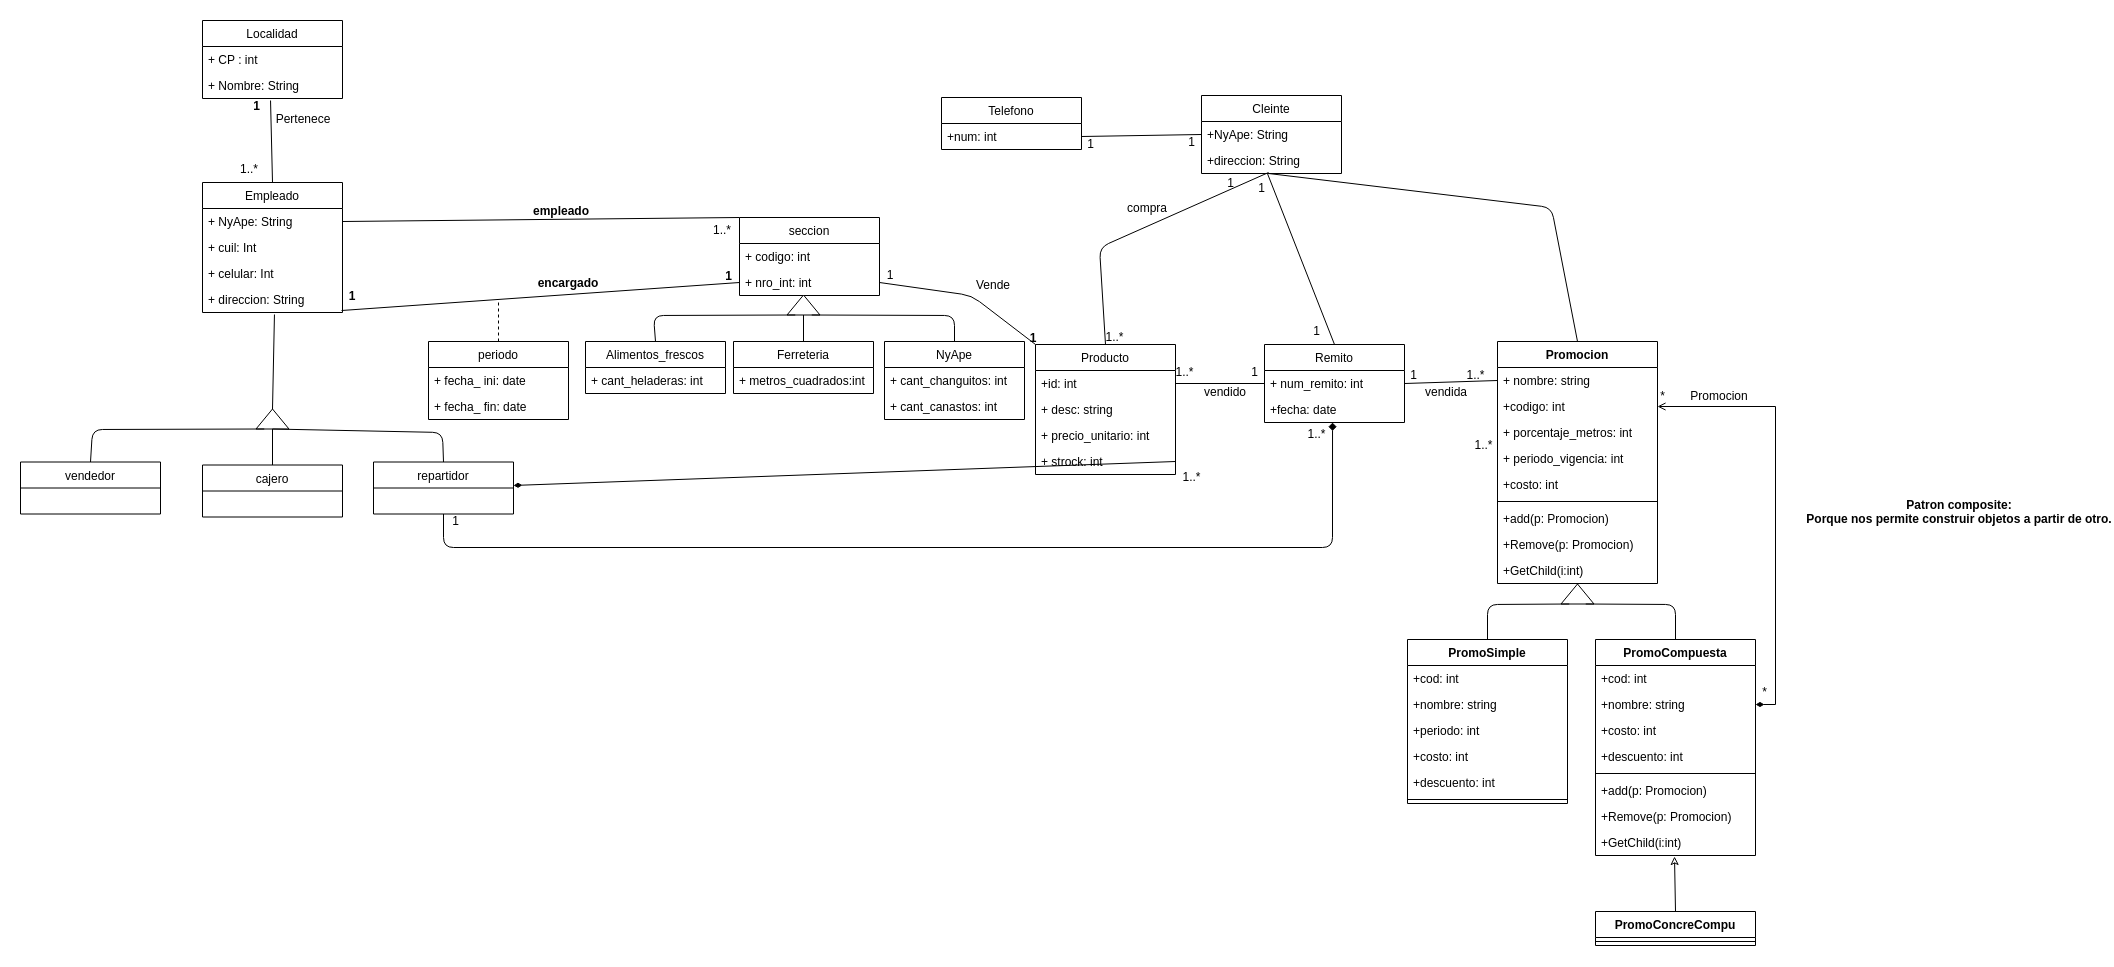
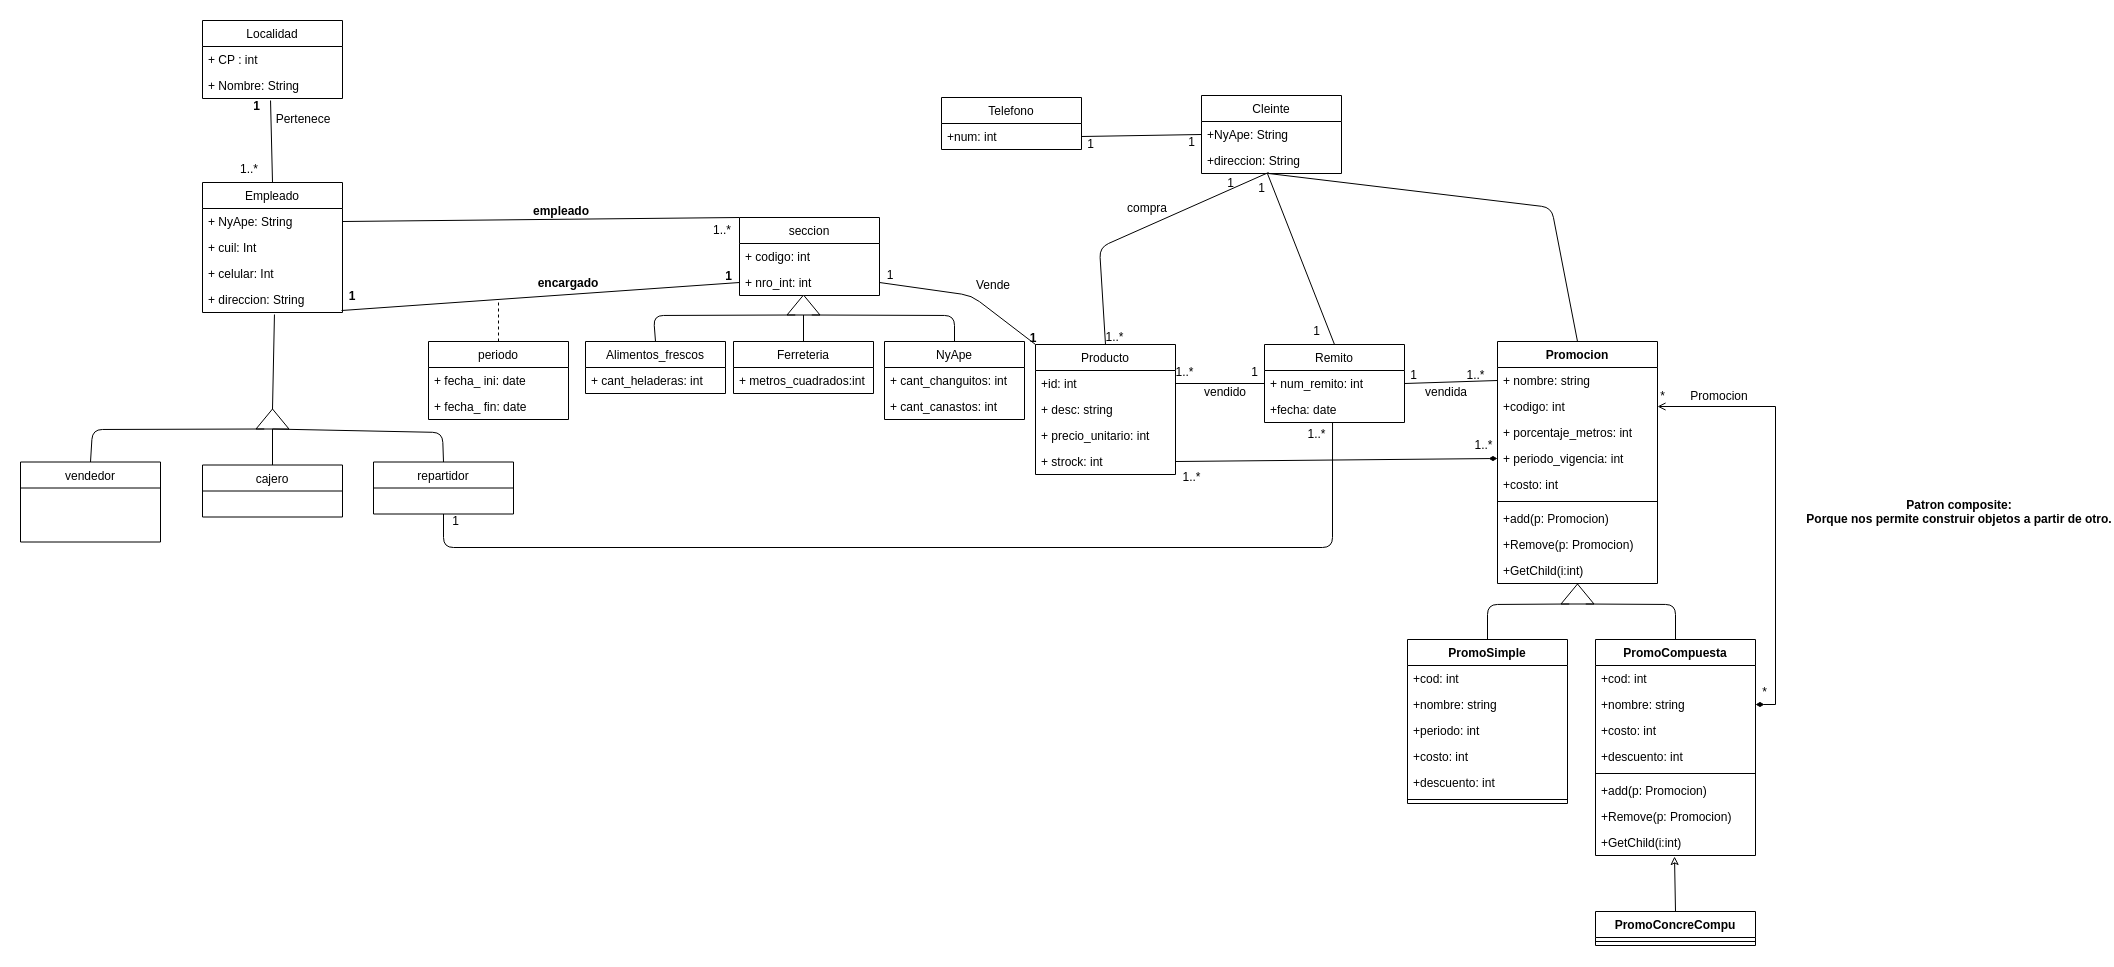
(1333, 431) -> (1333, 427)
(848, 473) -> (1334, 460)
(91, 488) -> (91, 502)
